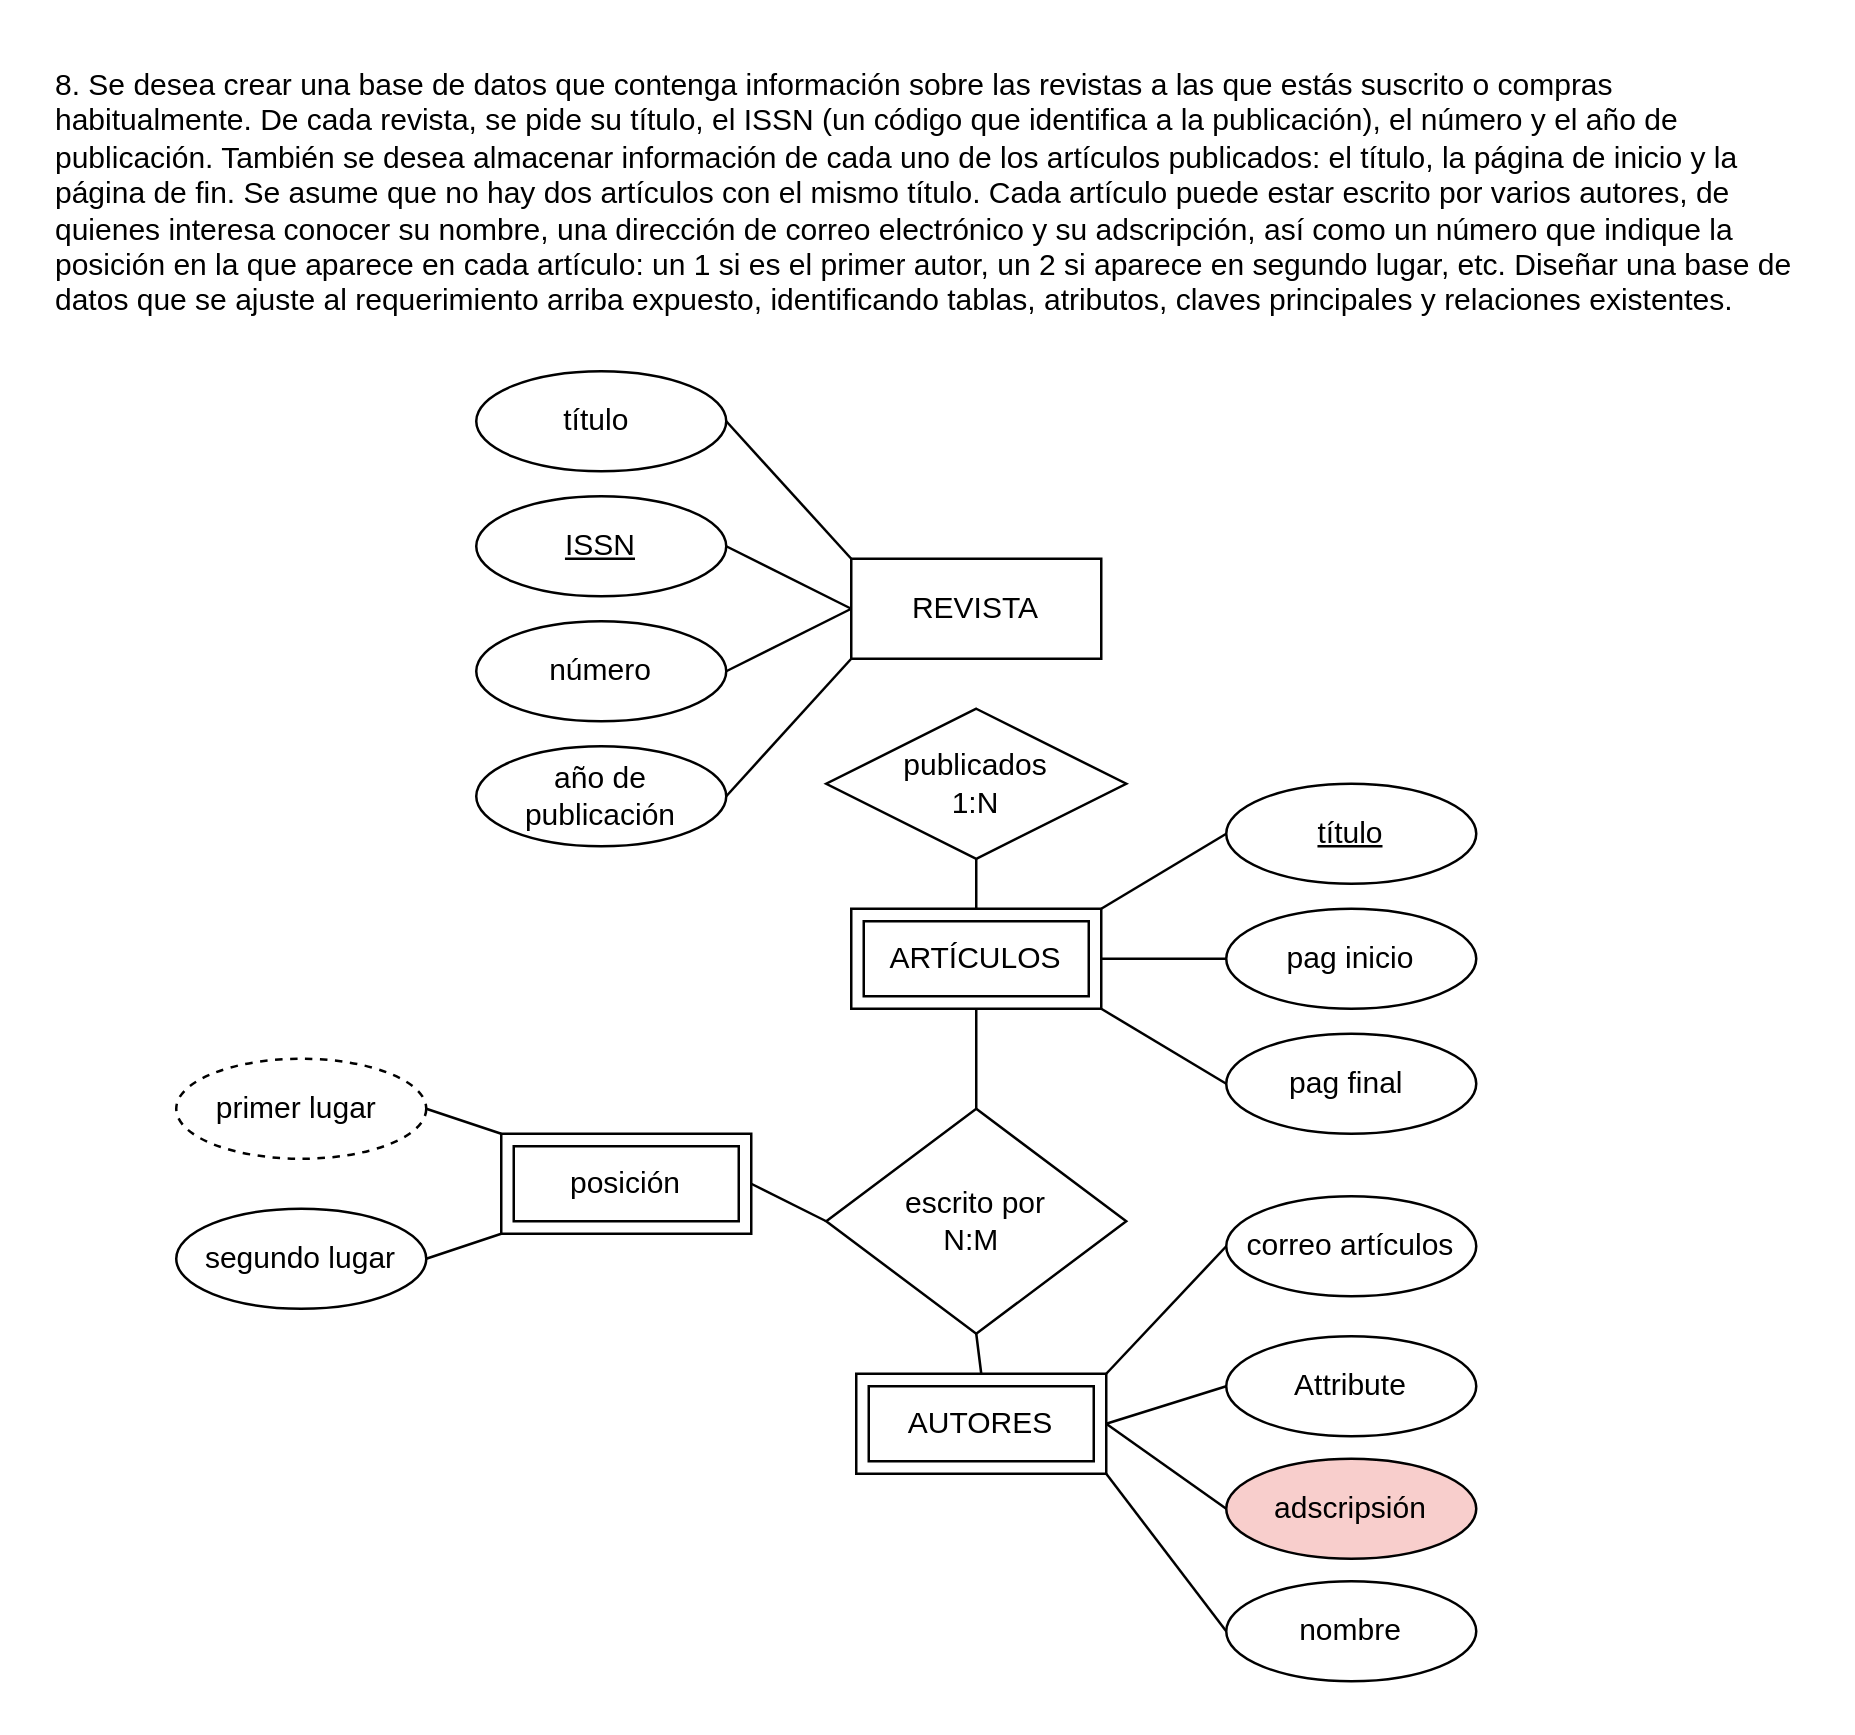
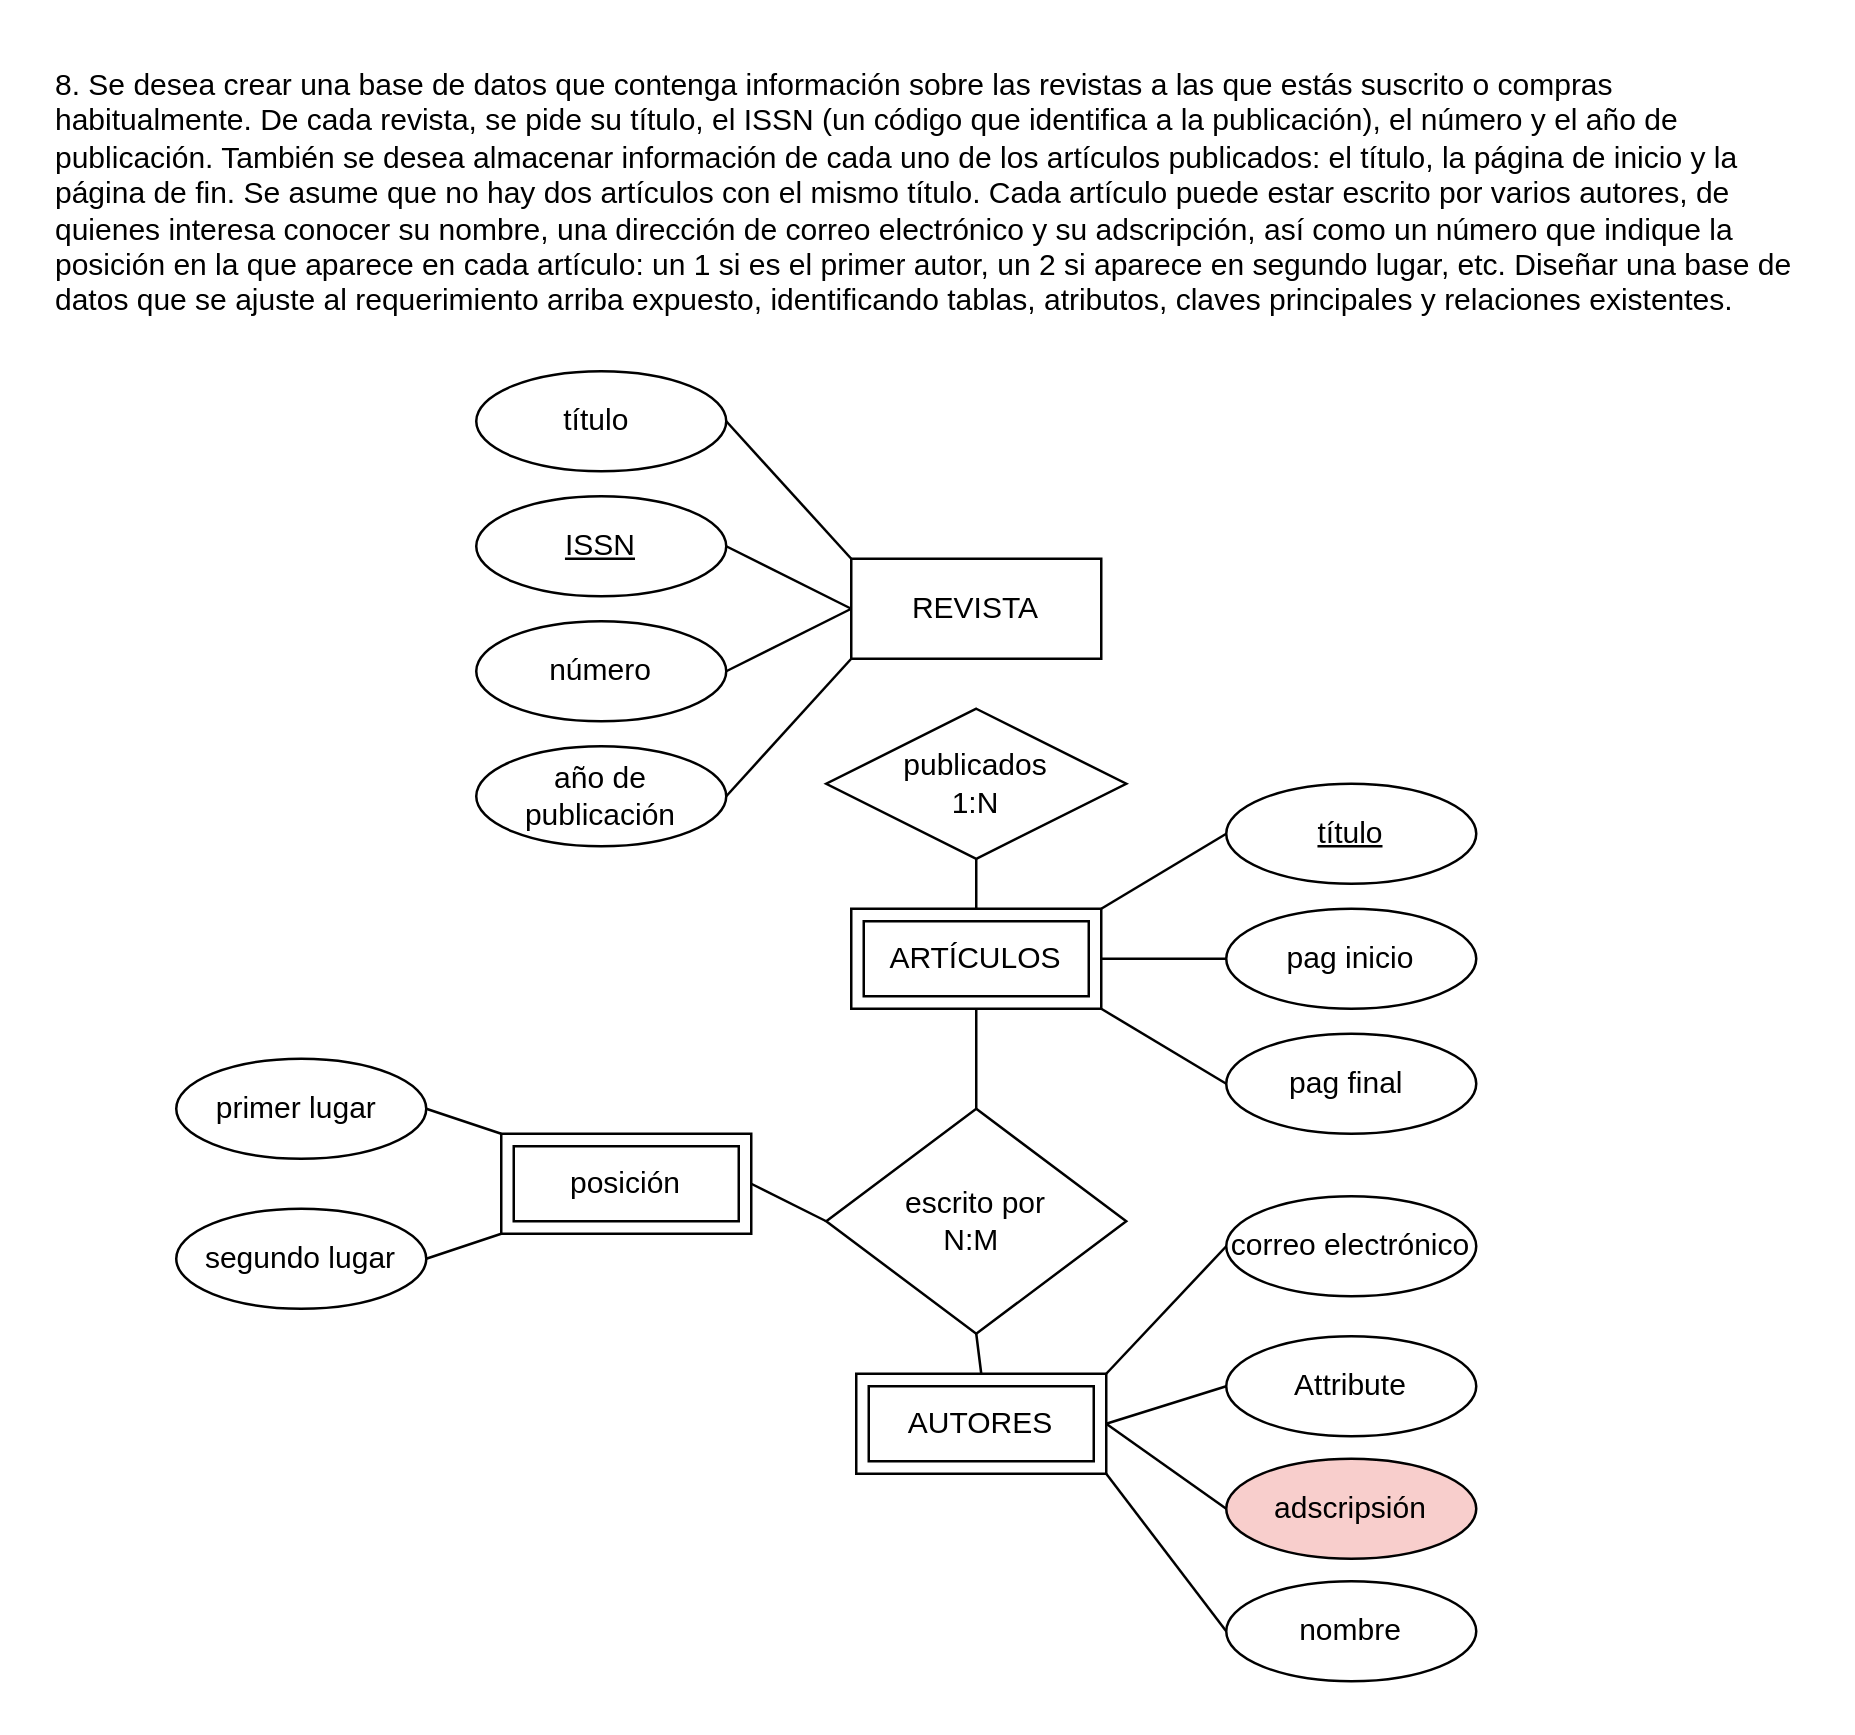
(301, 1109) -> (301, 1109)
(1351, 1246) -> (1351, 1246)
